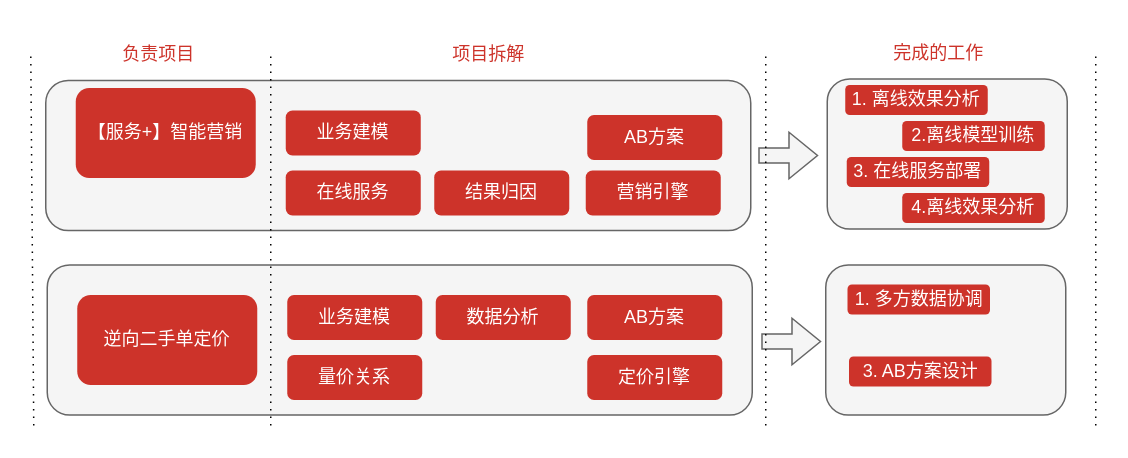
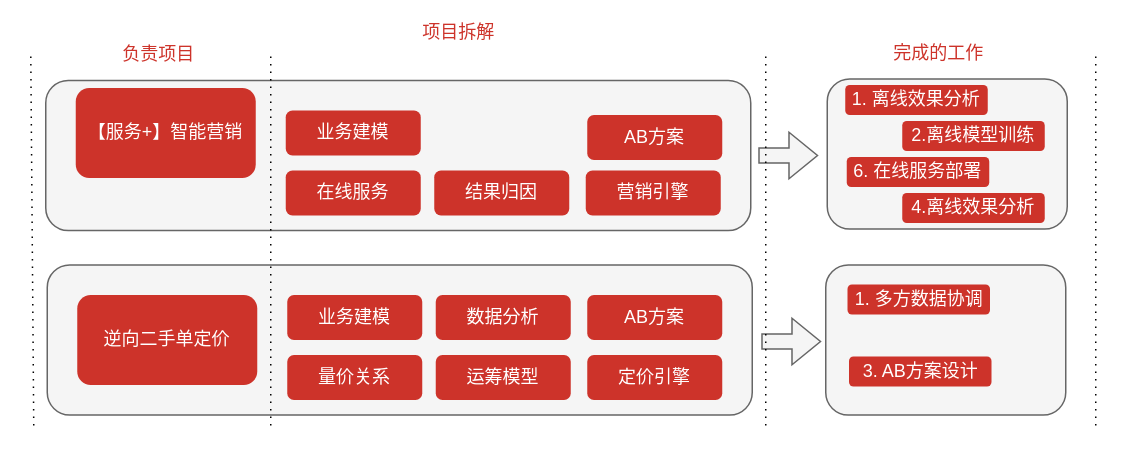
(488, 55) -> (458, 32)
(918, 172) -> (918, 172)
none -> (503, 377)
